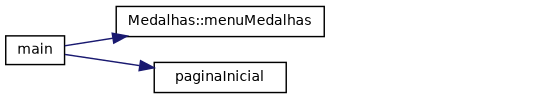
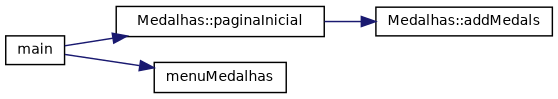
(220, 22) -> (220, 22)
none -> (464, 22)
(220, 77) -> (220, 77)
